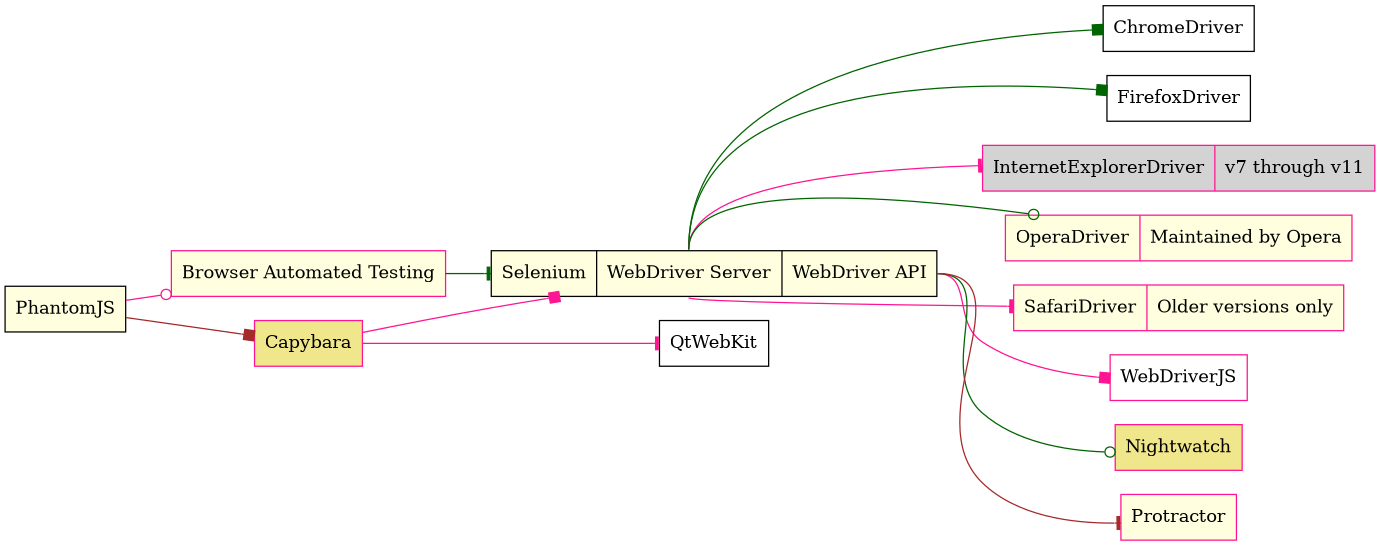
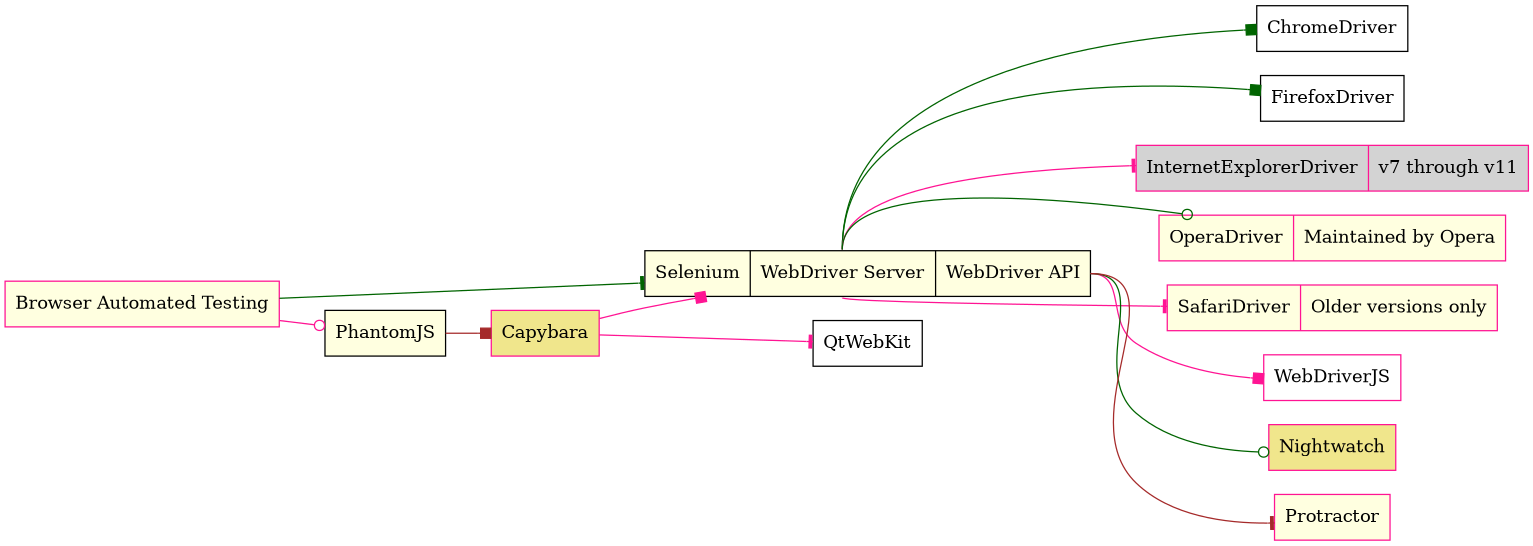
(143, 298) -> (297, 323)
